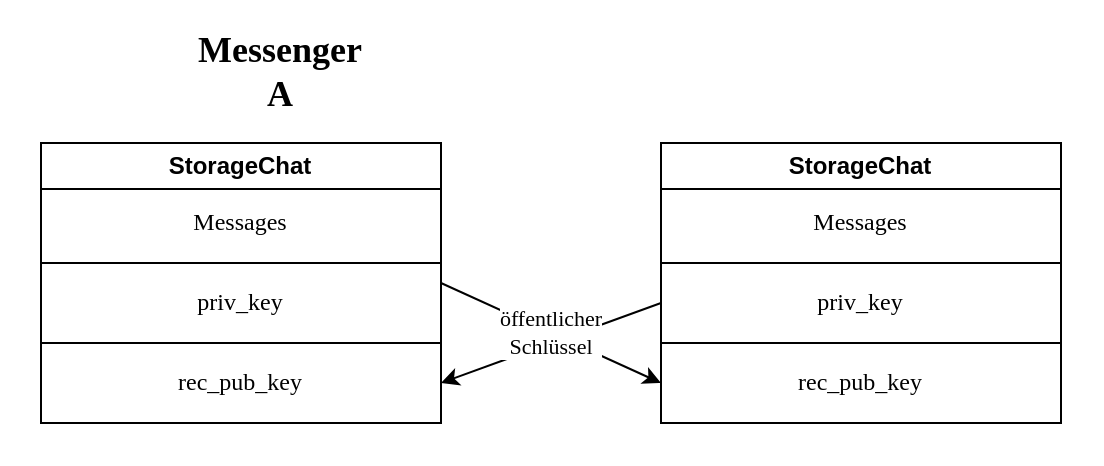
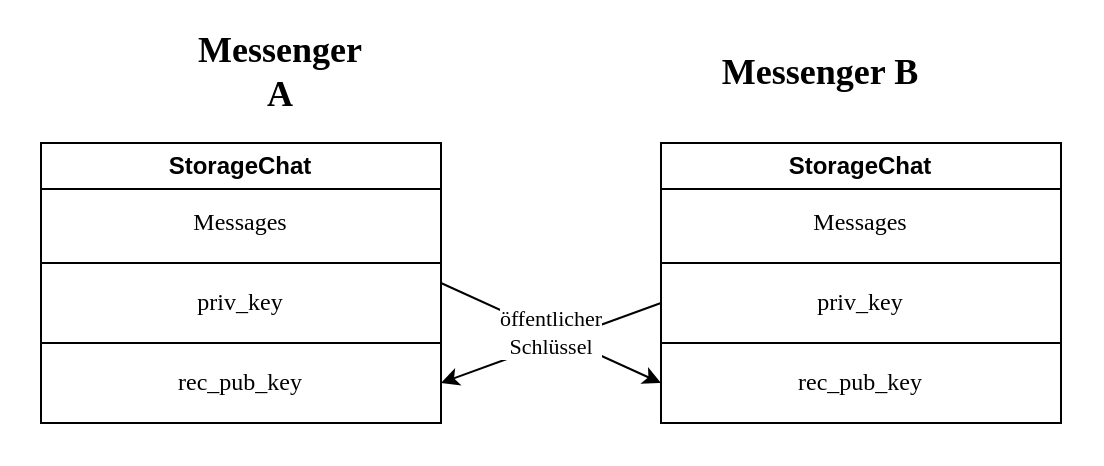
none -> (821, 73)
